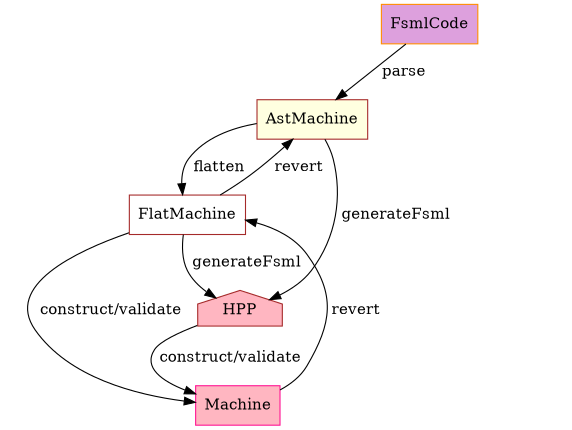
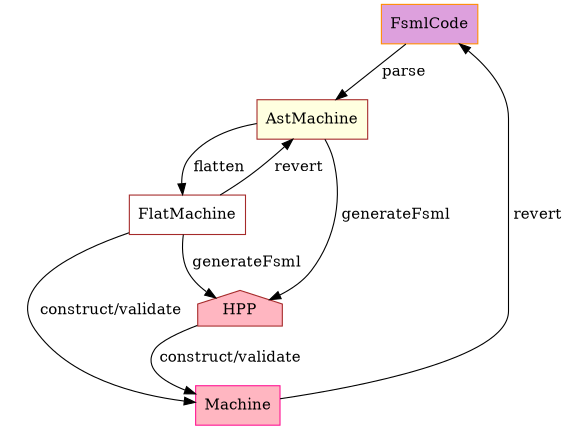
(326, 298) -> (508, 301)
